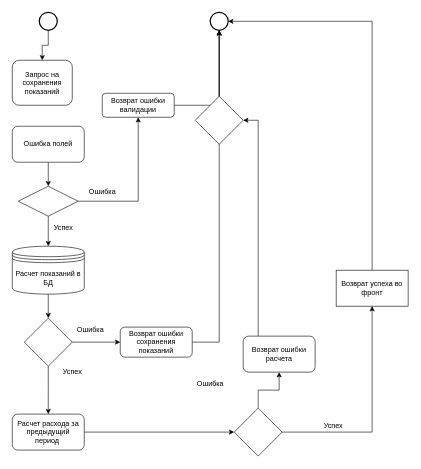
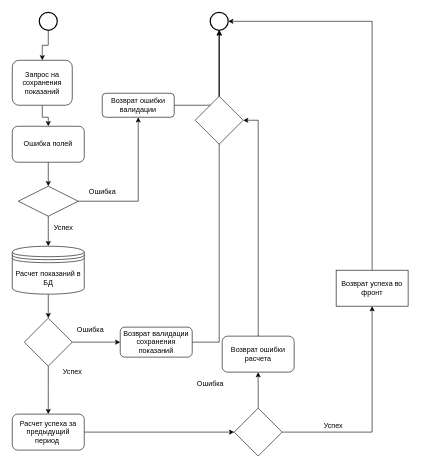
none -> (46, 117)
(156, 342) -> (156, 342)
(279, 354) -> (258, 354)
(48, 432) -> (48, 432)
